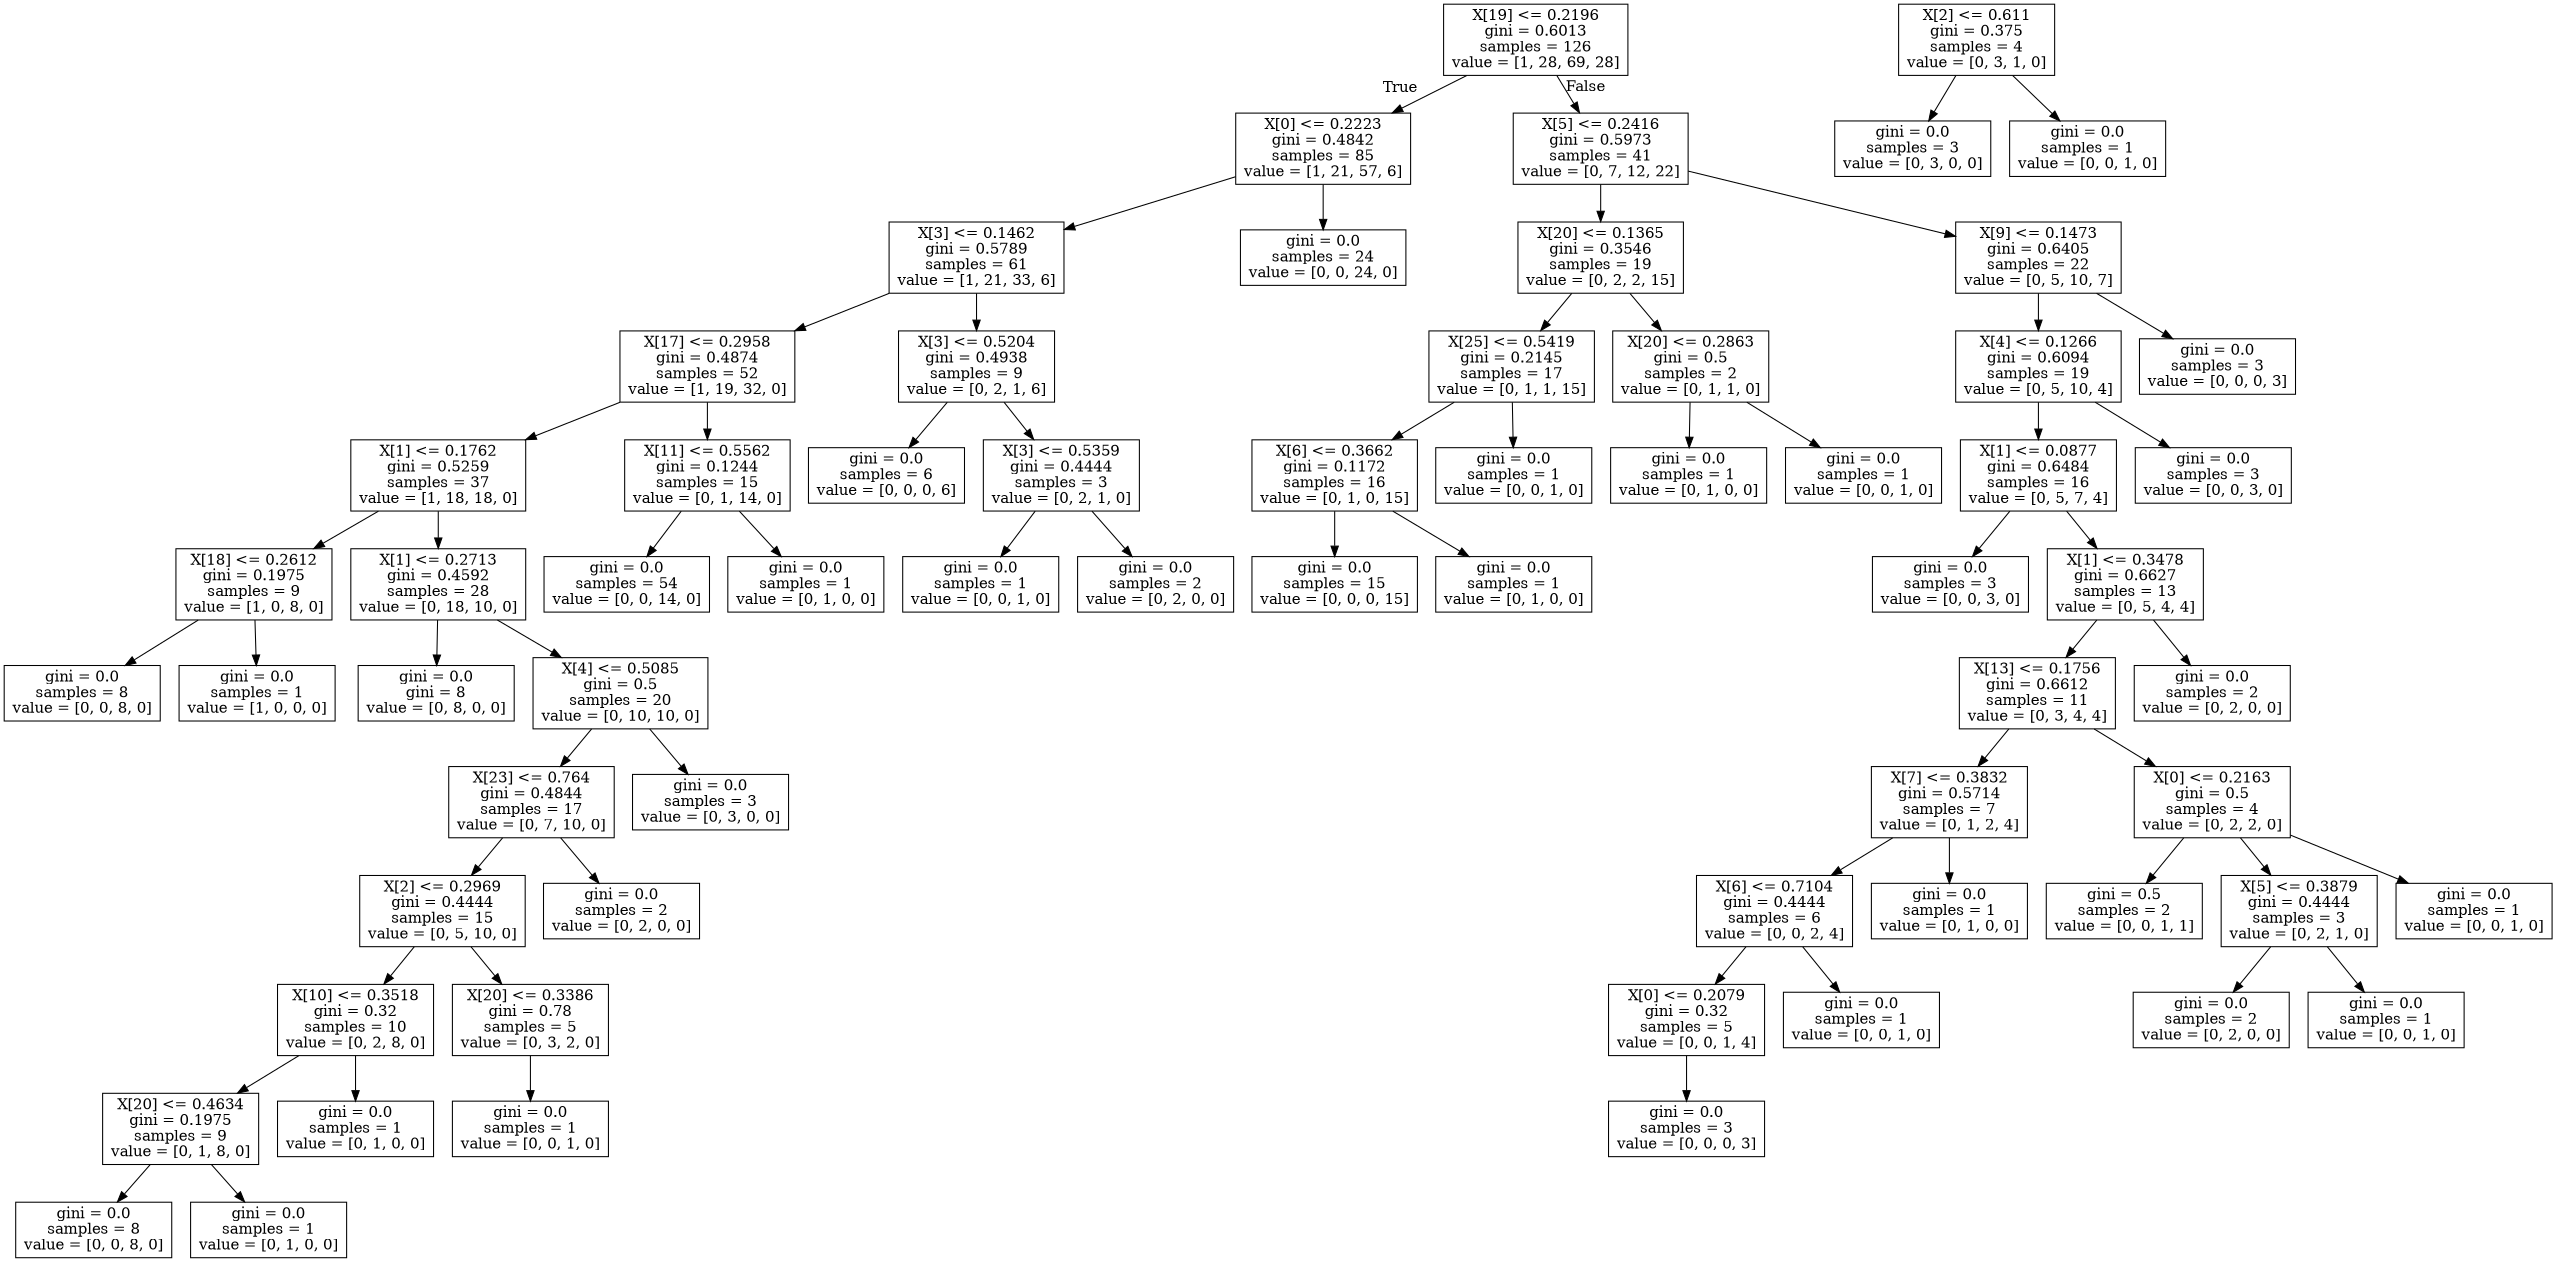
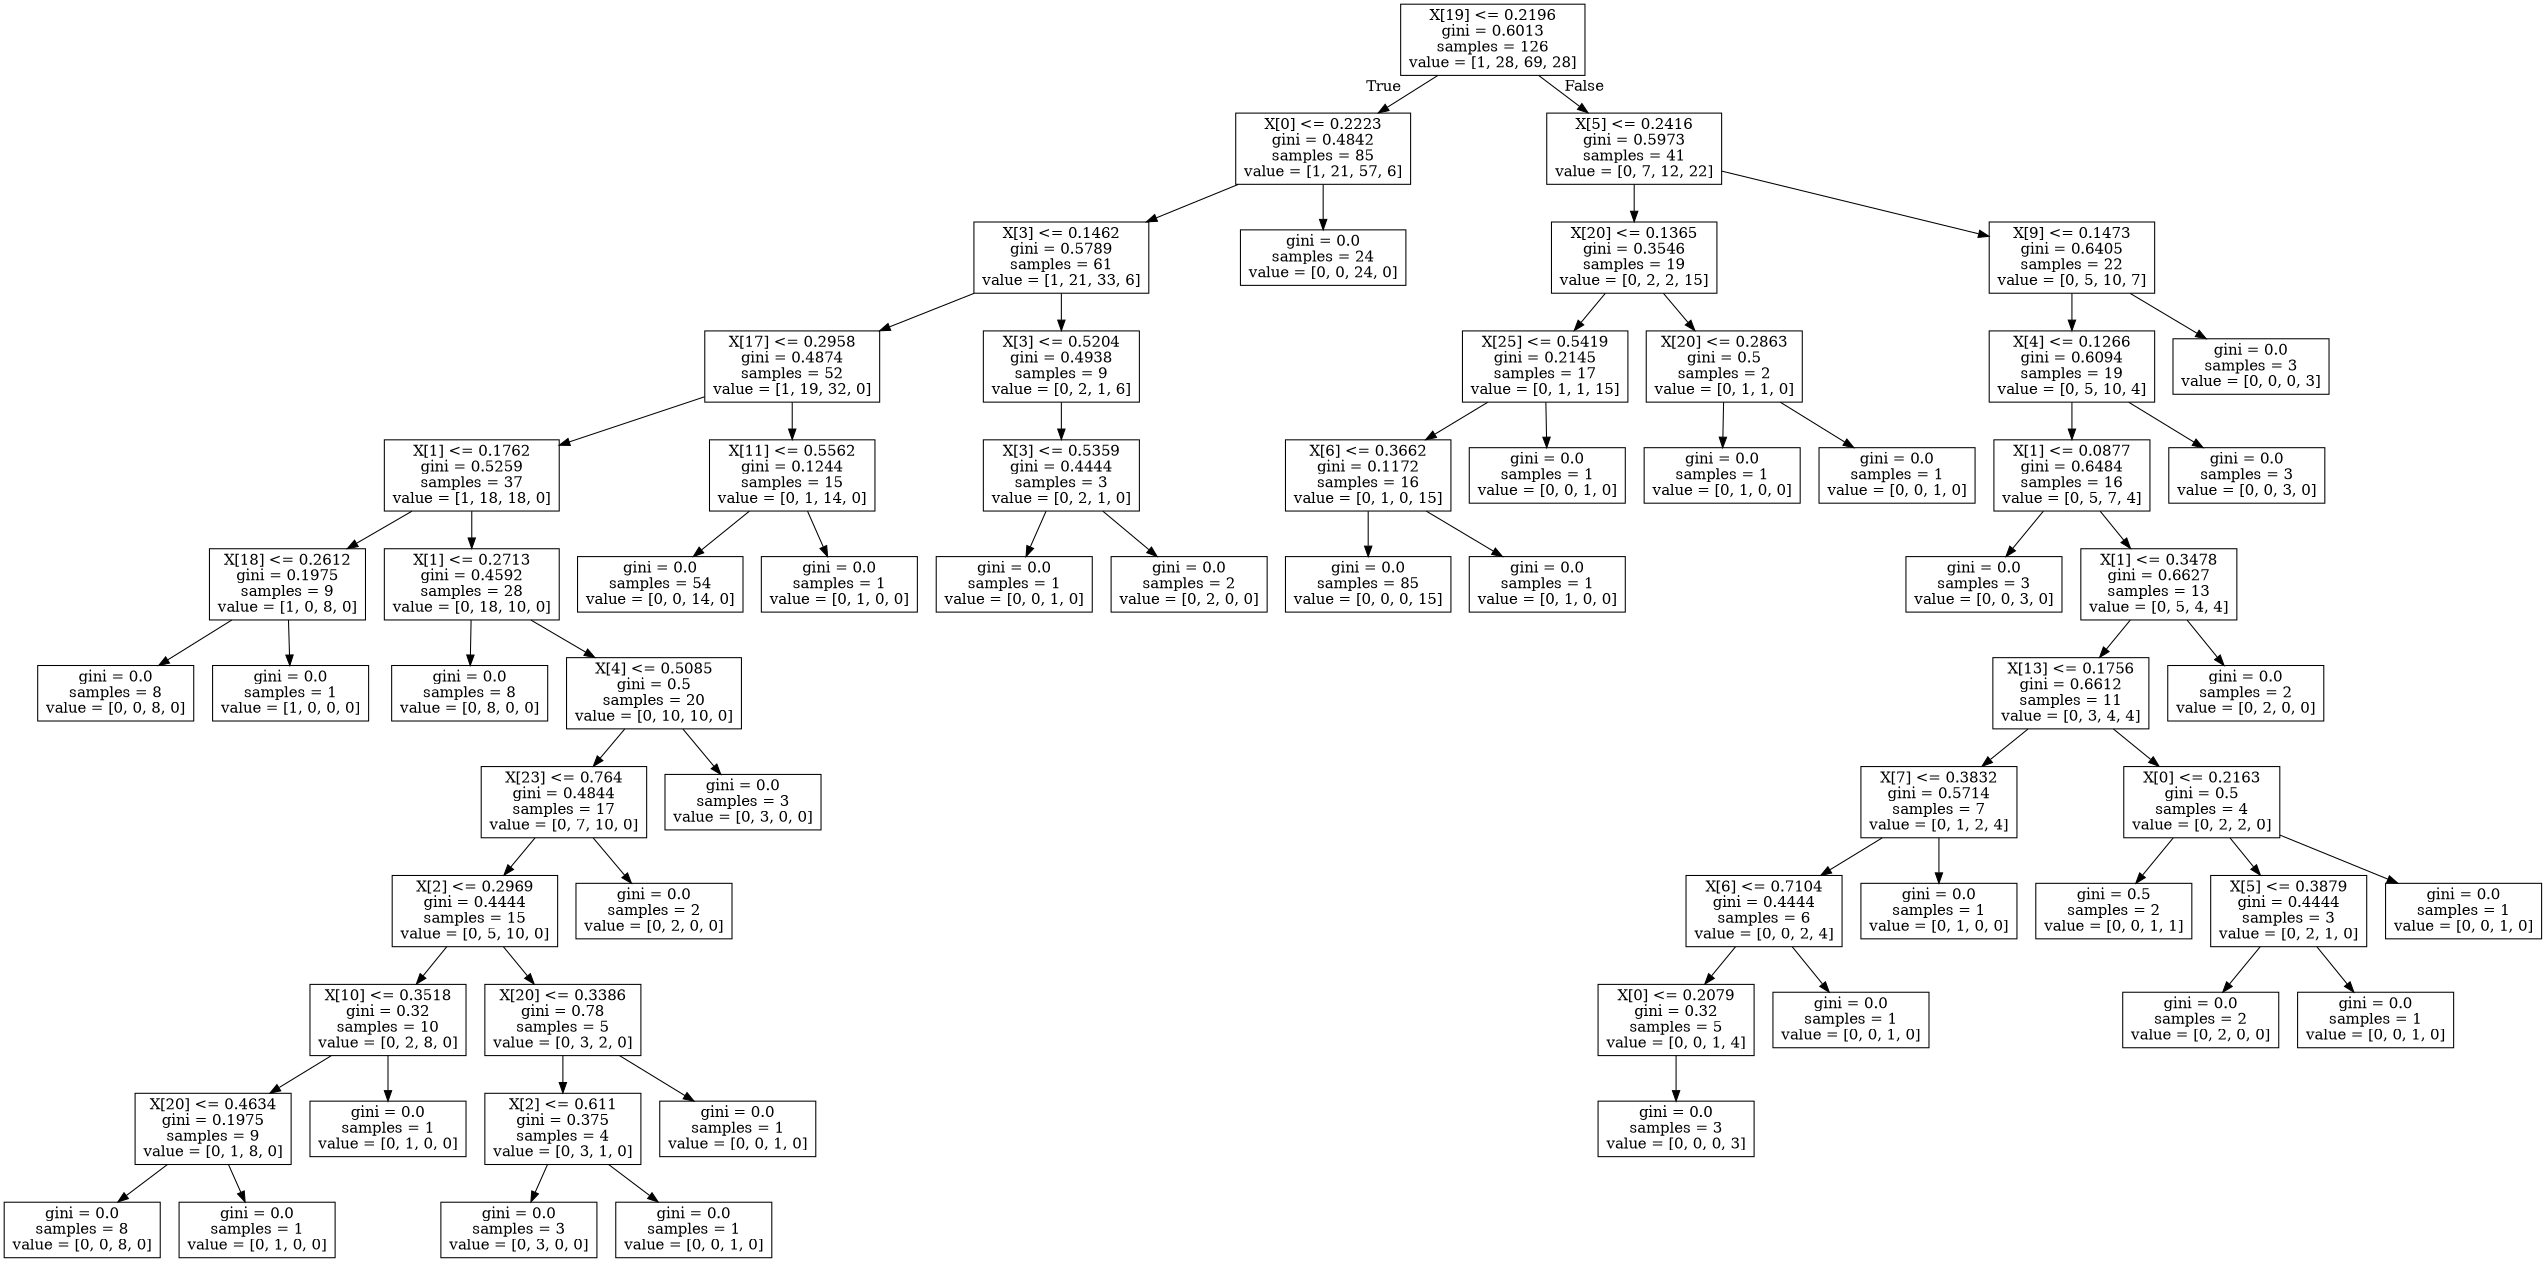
(886, 475) -> none
(1335, 584) -> (1368, 584)
(436, 693) -> (470, 693)
none -> (563, 1069)
